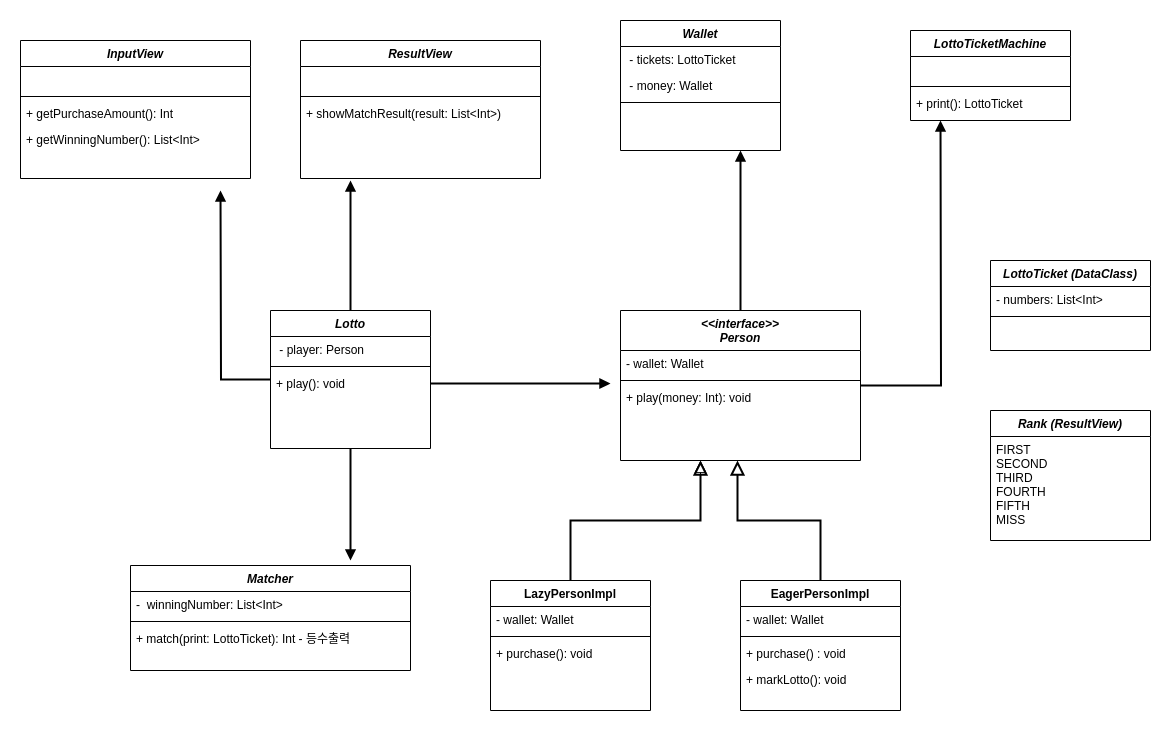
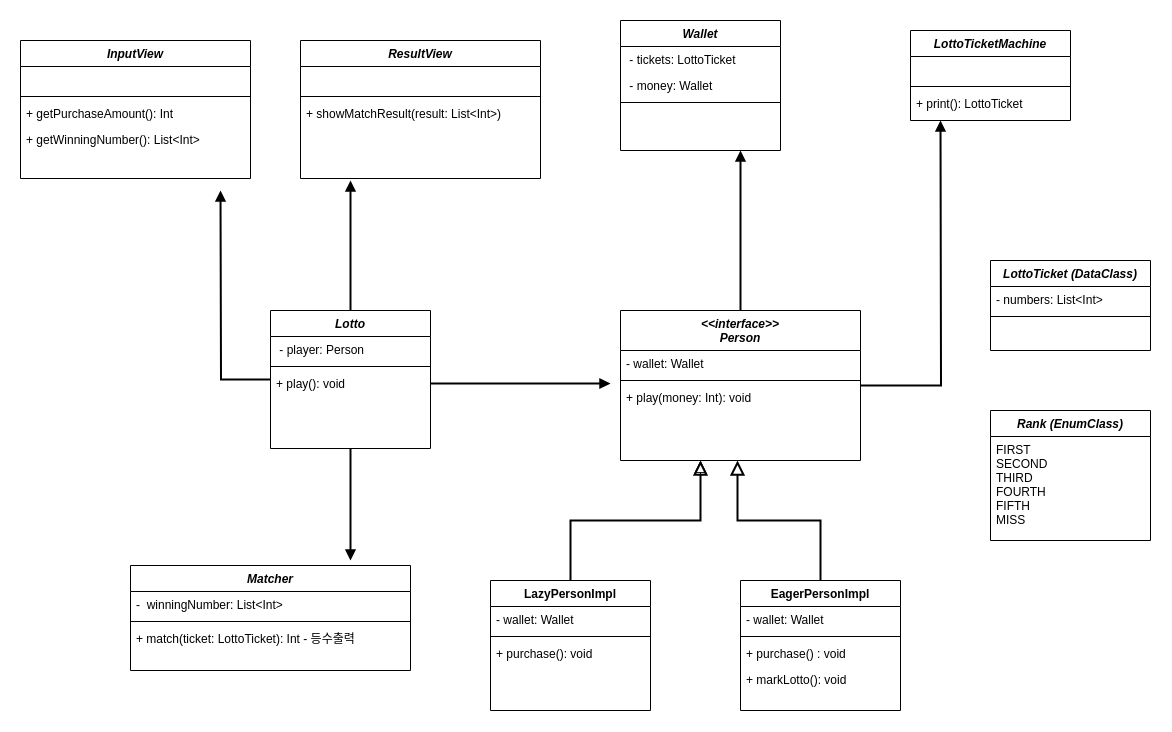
(1070, 424) -> (1070, 424)
(264, 639) -> (267, 639)
